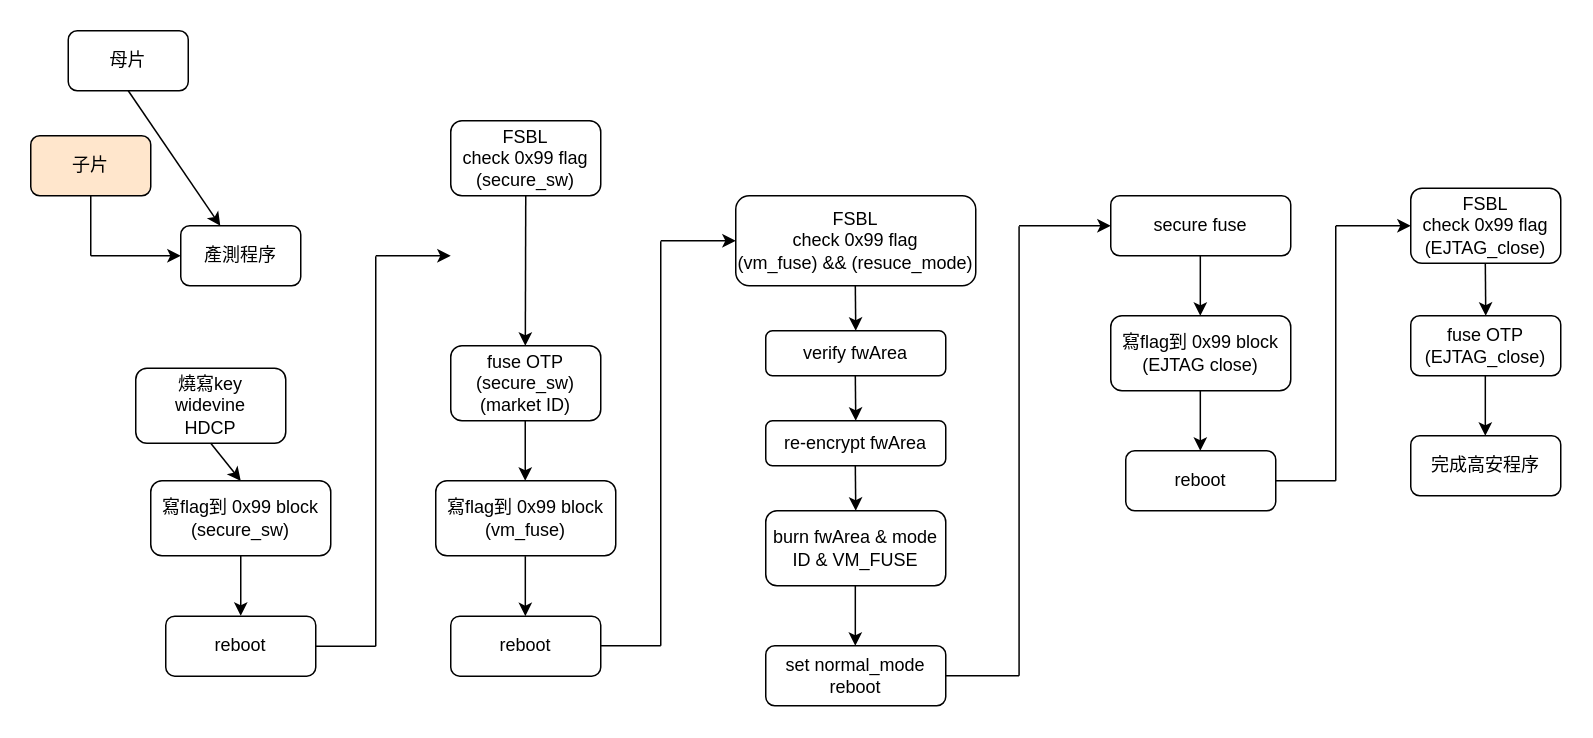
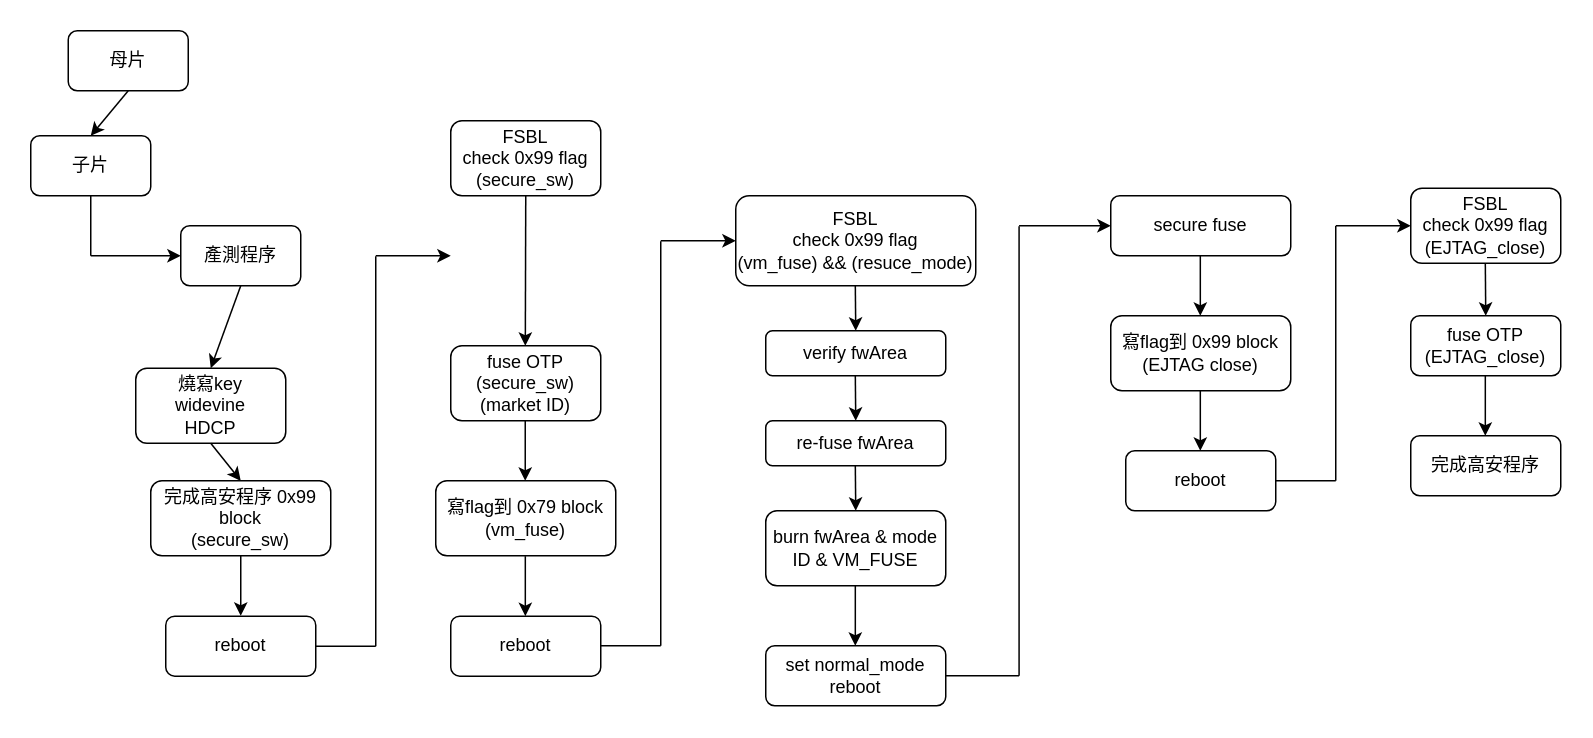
(171, 154) -> (113, 109)
(91, 166) -> (91, 166)
none -> (227, 323)
(856, 443) -> (856, 443)
(241, 518) -> (241, 518)
(526, 518) -> (526, 518)
